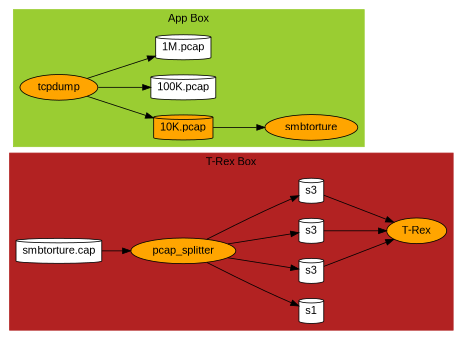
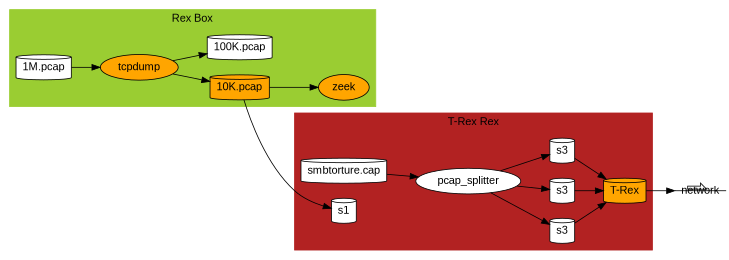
(189, 19) -> (193, 19)
(118, 68) -> (82, 67)
(311, 127) -> (344, 87)
(231, 162) -> (473, 122)
none -> (700, 191)
(417, 231) -> (625, 191)
(183, 251) -> (468, 181)
(249, 283) -> (272, 163)
